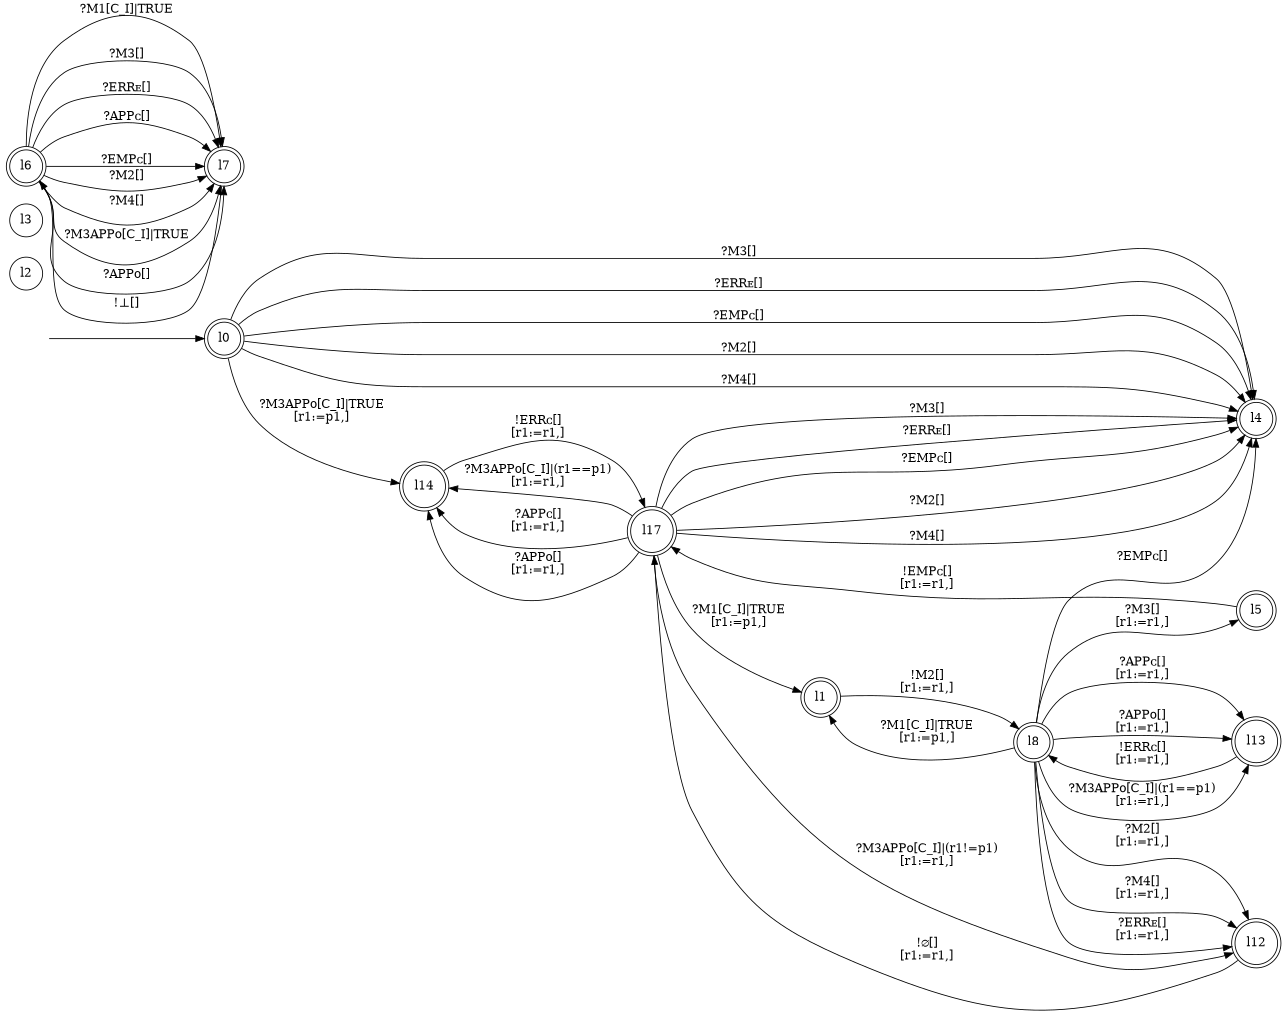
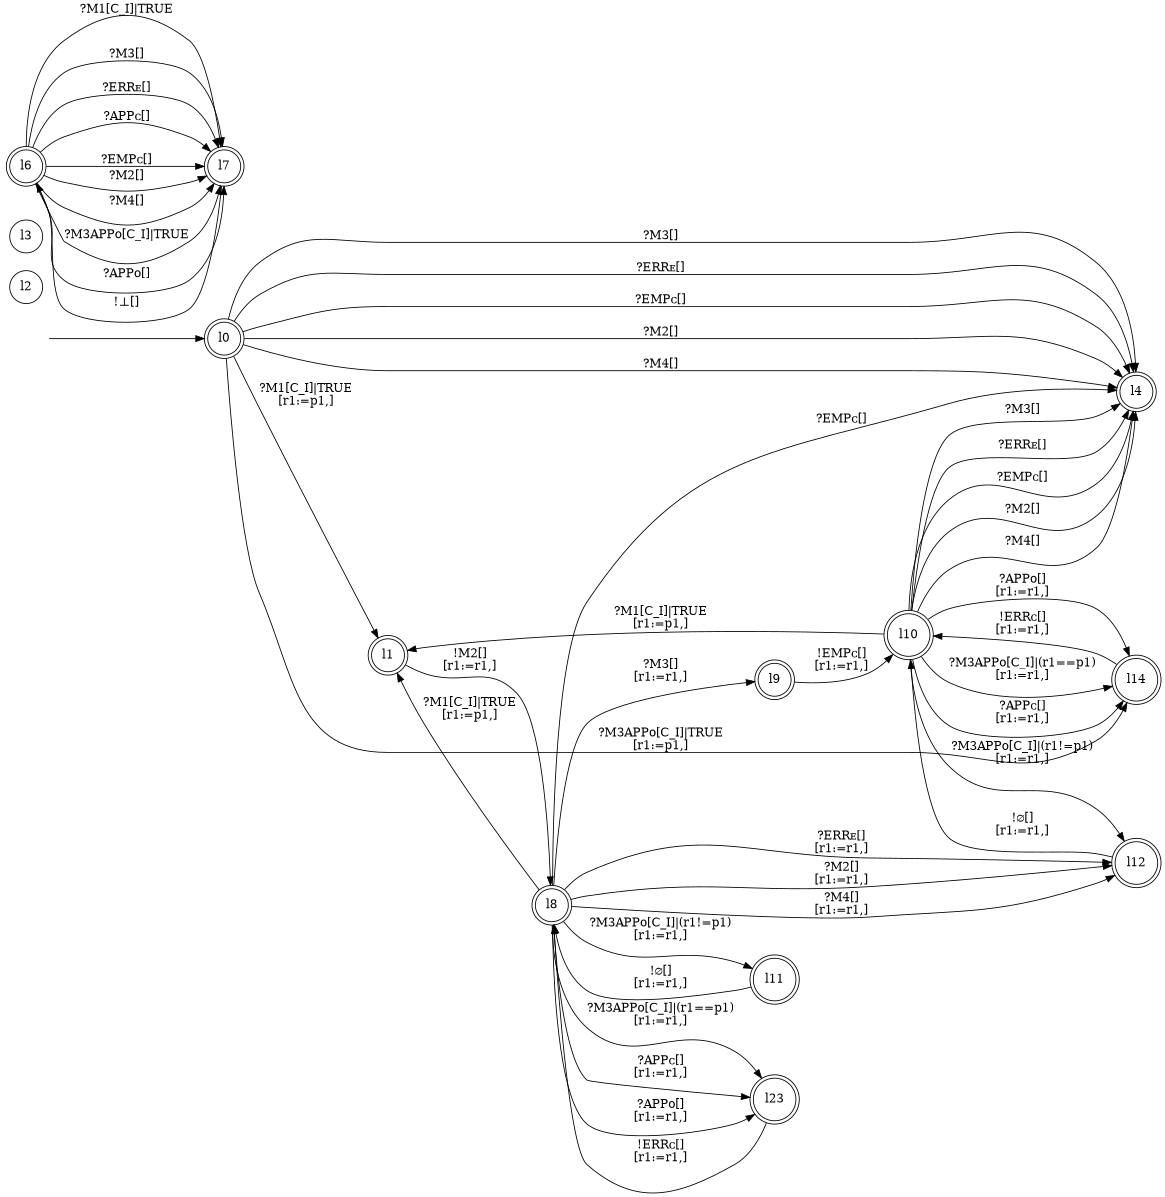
none -> (303, 494)
(652, 531) -> (909, 635)
(1256, 610) -> (775, 680)
(1256, 741) -> (775, 1099)
none -> (775, 980)
